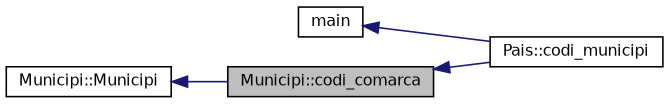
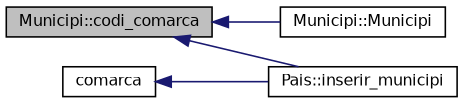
(331, 22) -> (109, 82)
(576, 52) -> (363, 82)
(208, 82) -> (254, 22)
